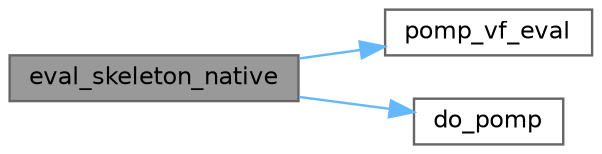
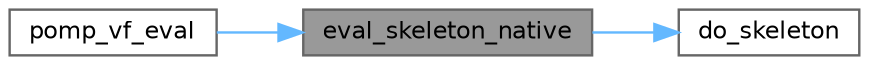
(330, 54) -> (247, 32)
(489, 122) -> (769, 32)
